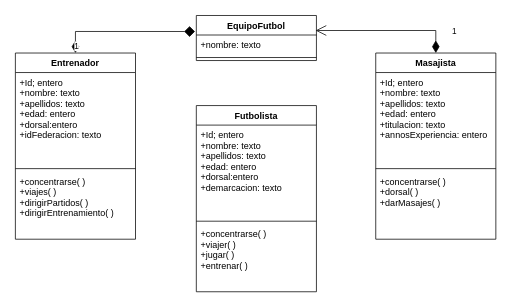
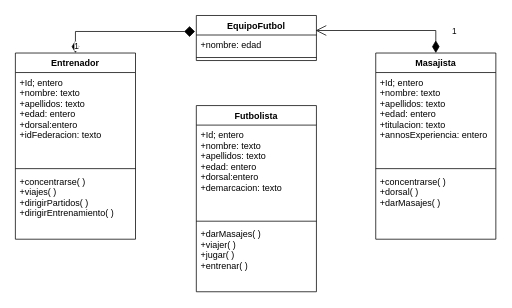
(233, 45) -> (231, 45)
(239, 234) -> (234, 234)
